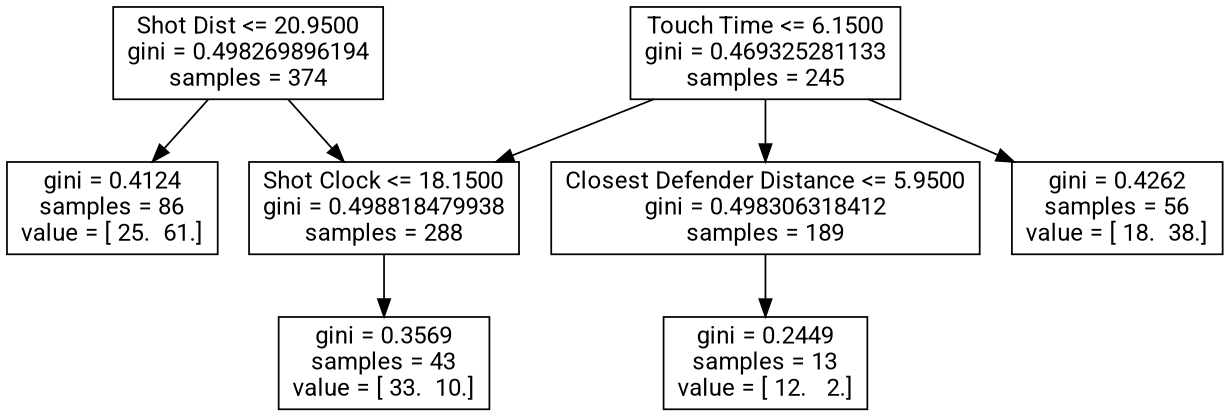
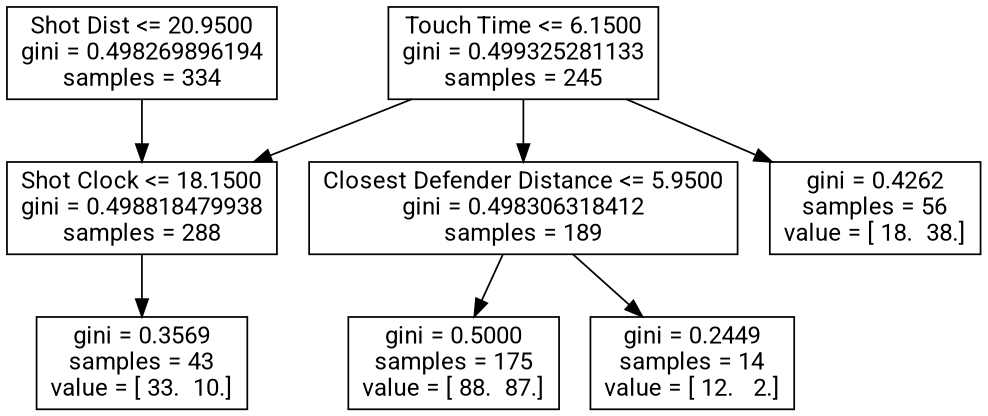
(248, 53) -> (142, 53)
(765, 53) -> (523, 53)
(112, 208) -> none
none -> (454, 363)
(765, 363) -> (692, 363)
